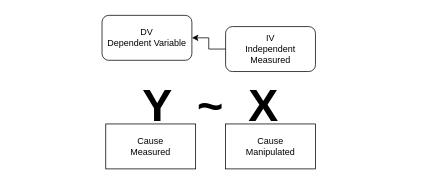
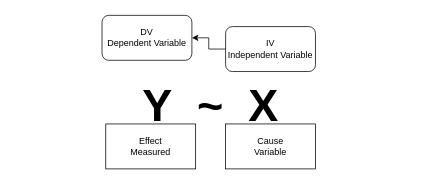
(270, 49) -> (270, 49)
(150, 147) -> (150, 147)
(270, 147) -> (270, 147)
